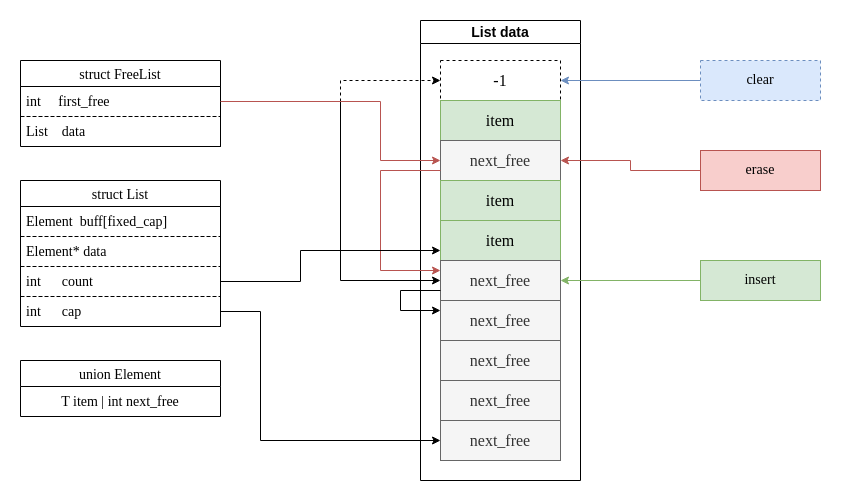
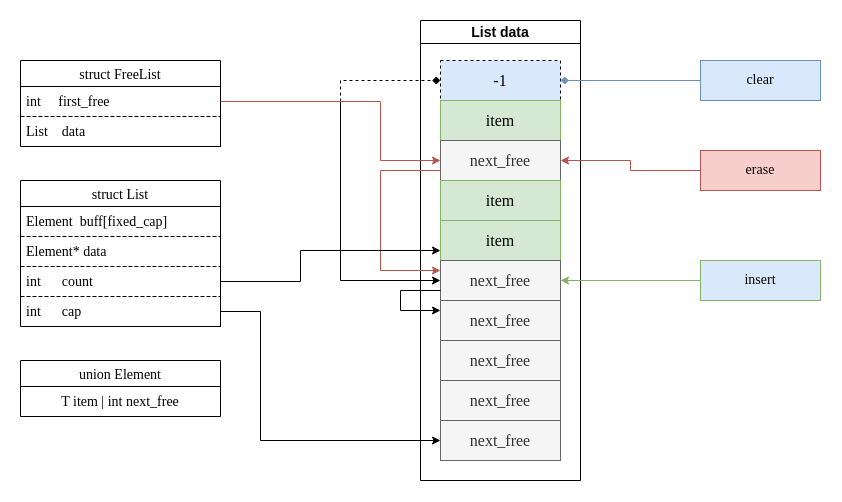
(432, 81) -> (431, 81)
(501, 81) -> (501, 81)
(568, 81) -> (569, 81)
(761, 81) -> (761, 81)
(761, 281) -> (761, 281)
